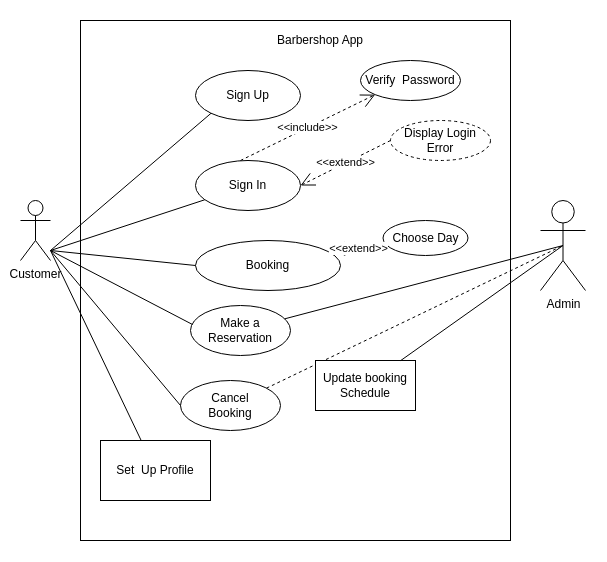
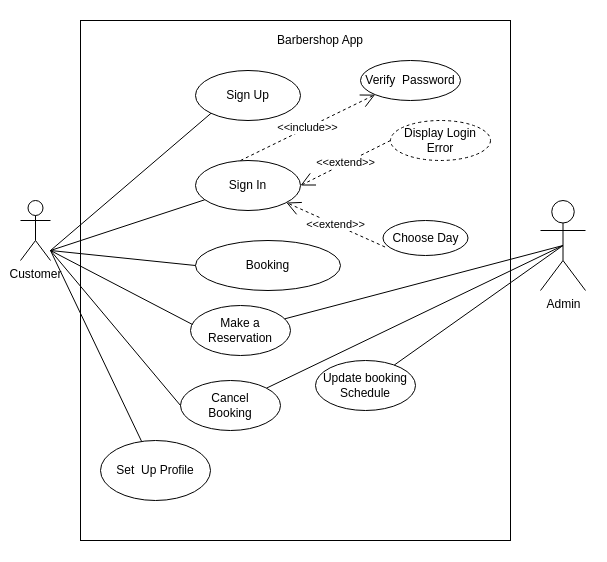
(359, 248) -> (337, 225)
(409, 320) -> (409, 320)
(366, 386) -> (366, 386)
(156, 471) -> (156, 471)
